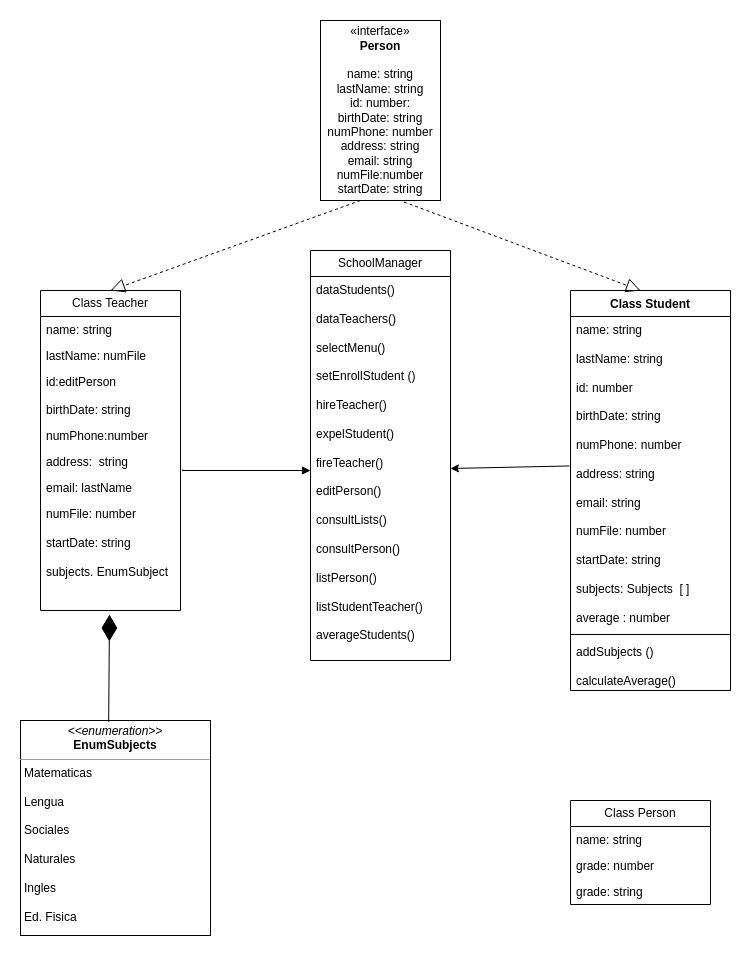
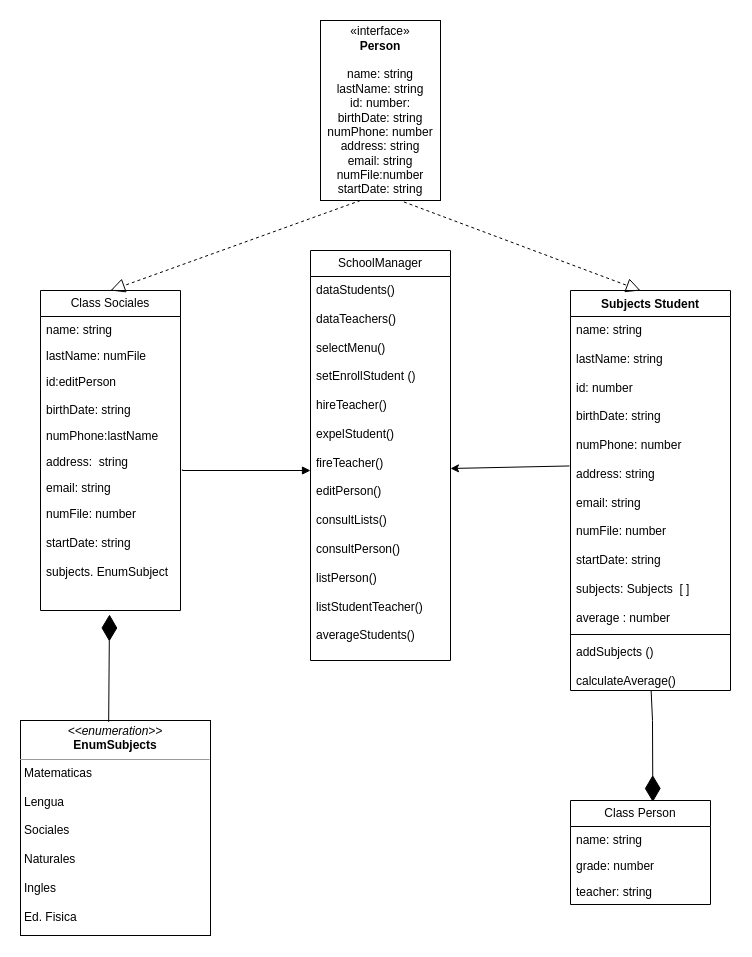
(111, 304) -> (111, 304)
(651, 305) -> (651, 305)
(95, 437) -> (101, 437)
(89, 489) -> (82, 489)
none -> (653, 734)
(616, 893) -> (622, 893)
